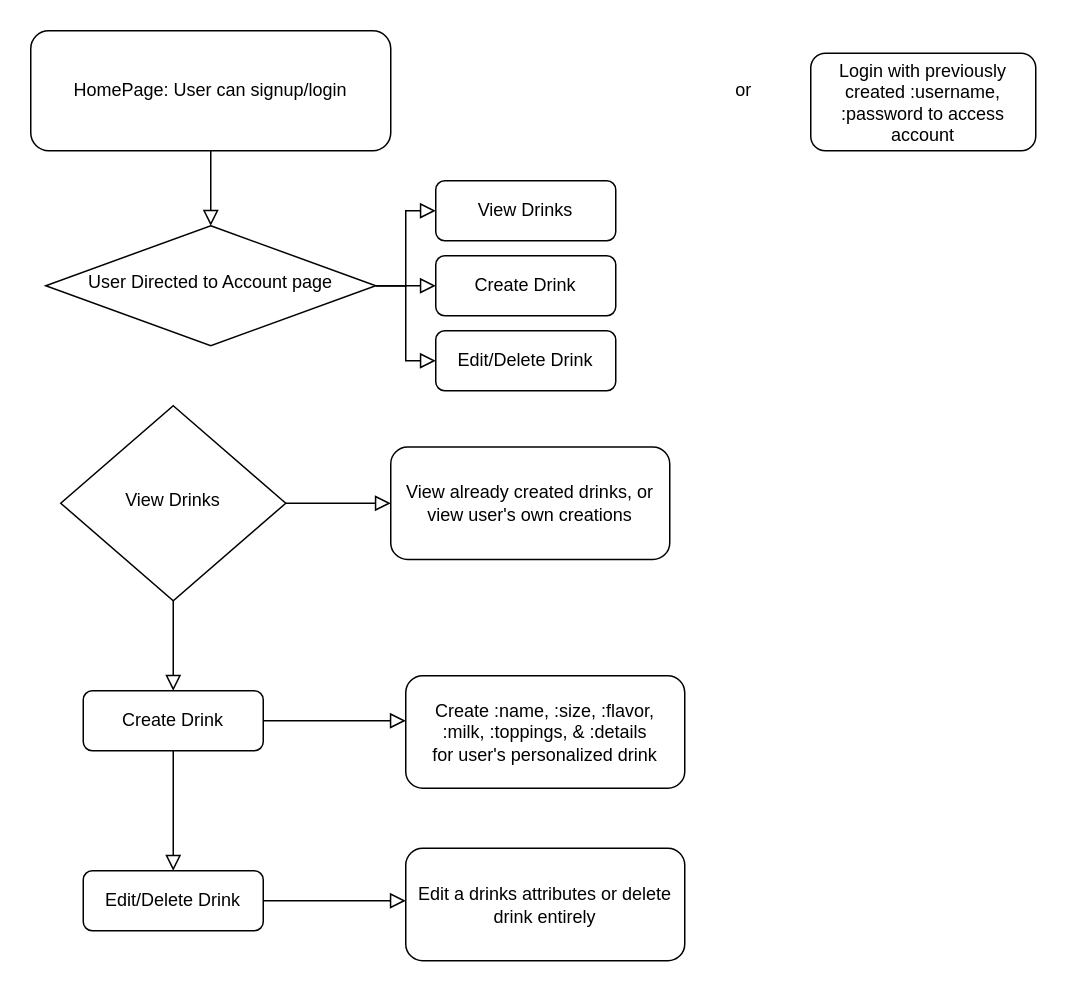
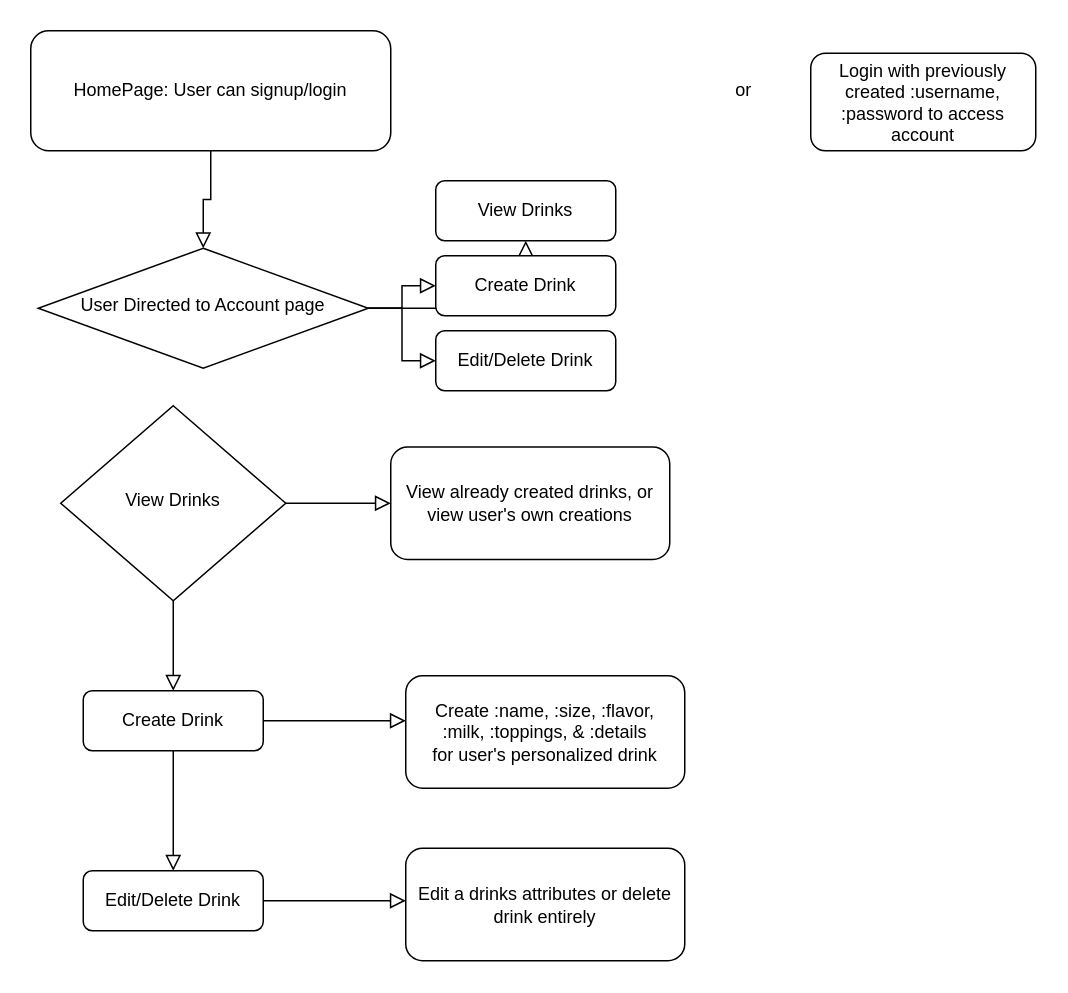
(211, 286) -> (203, 308)
